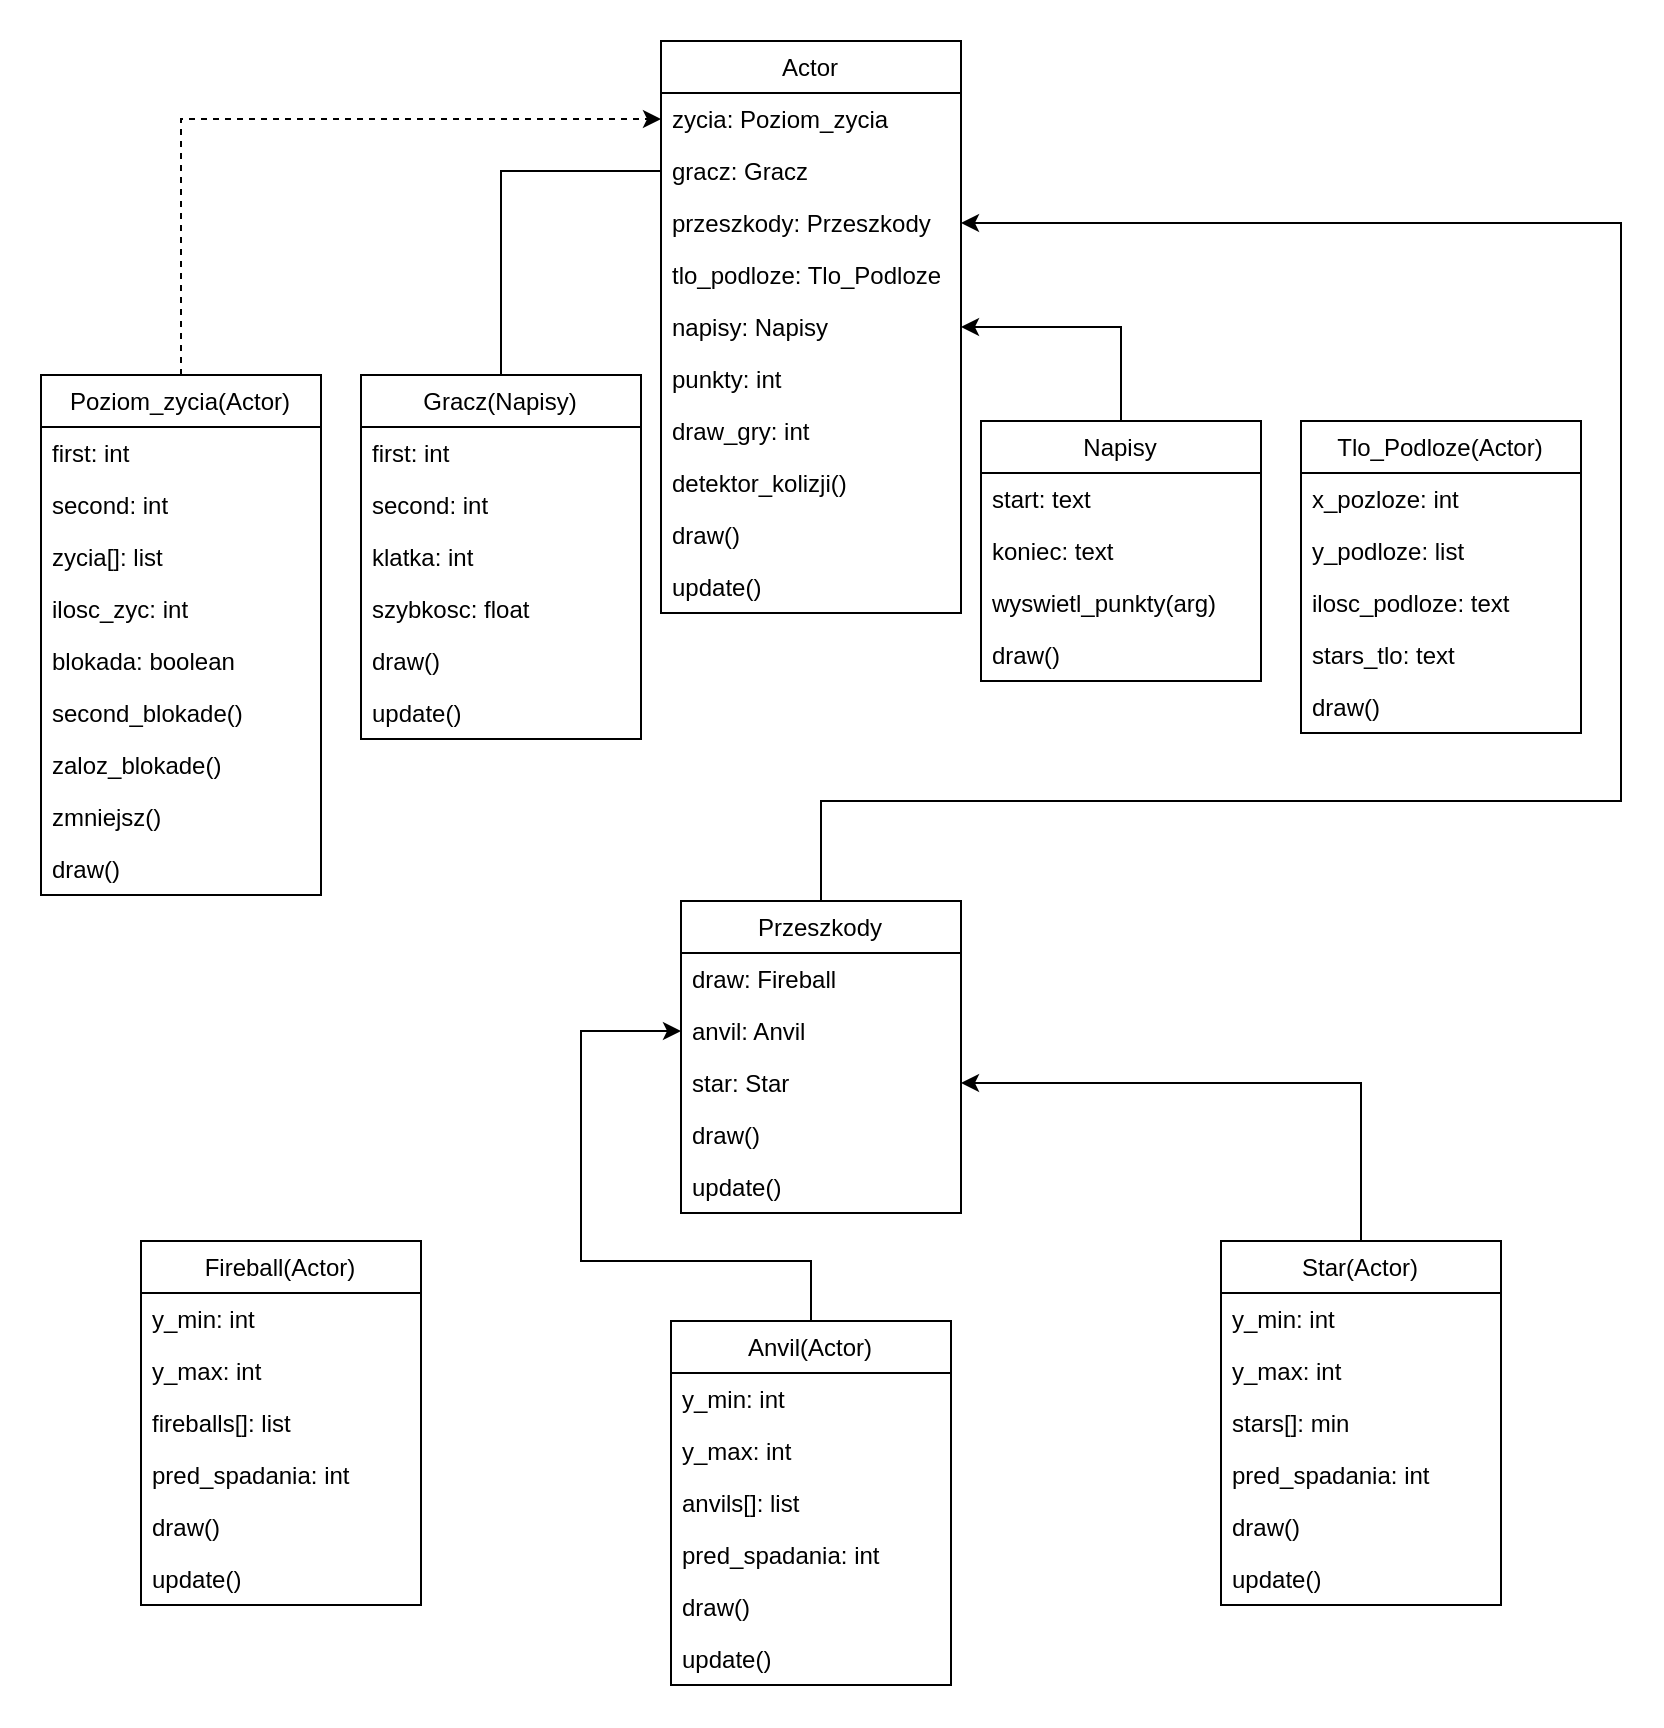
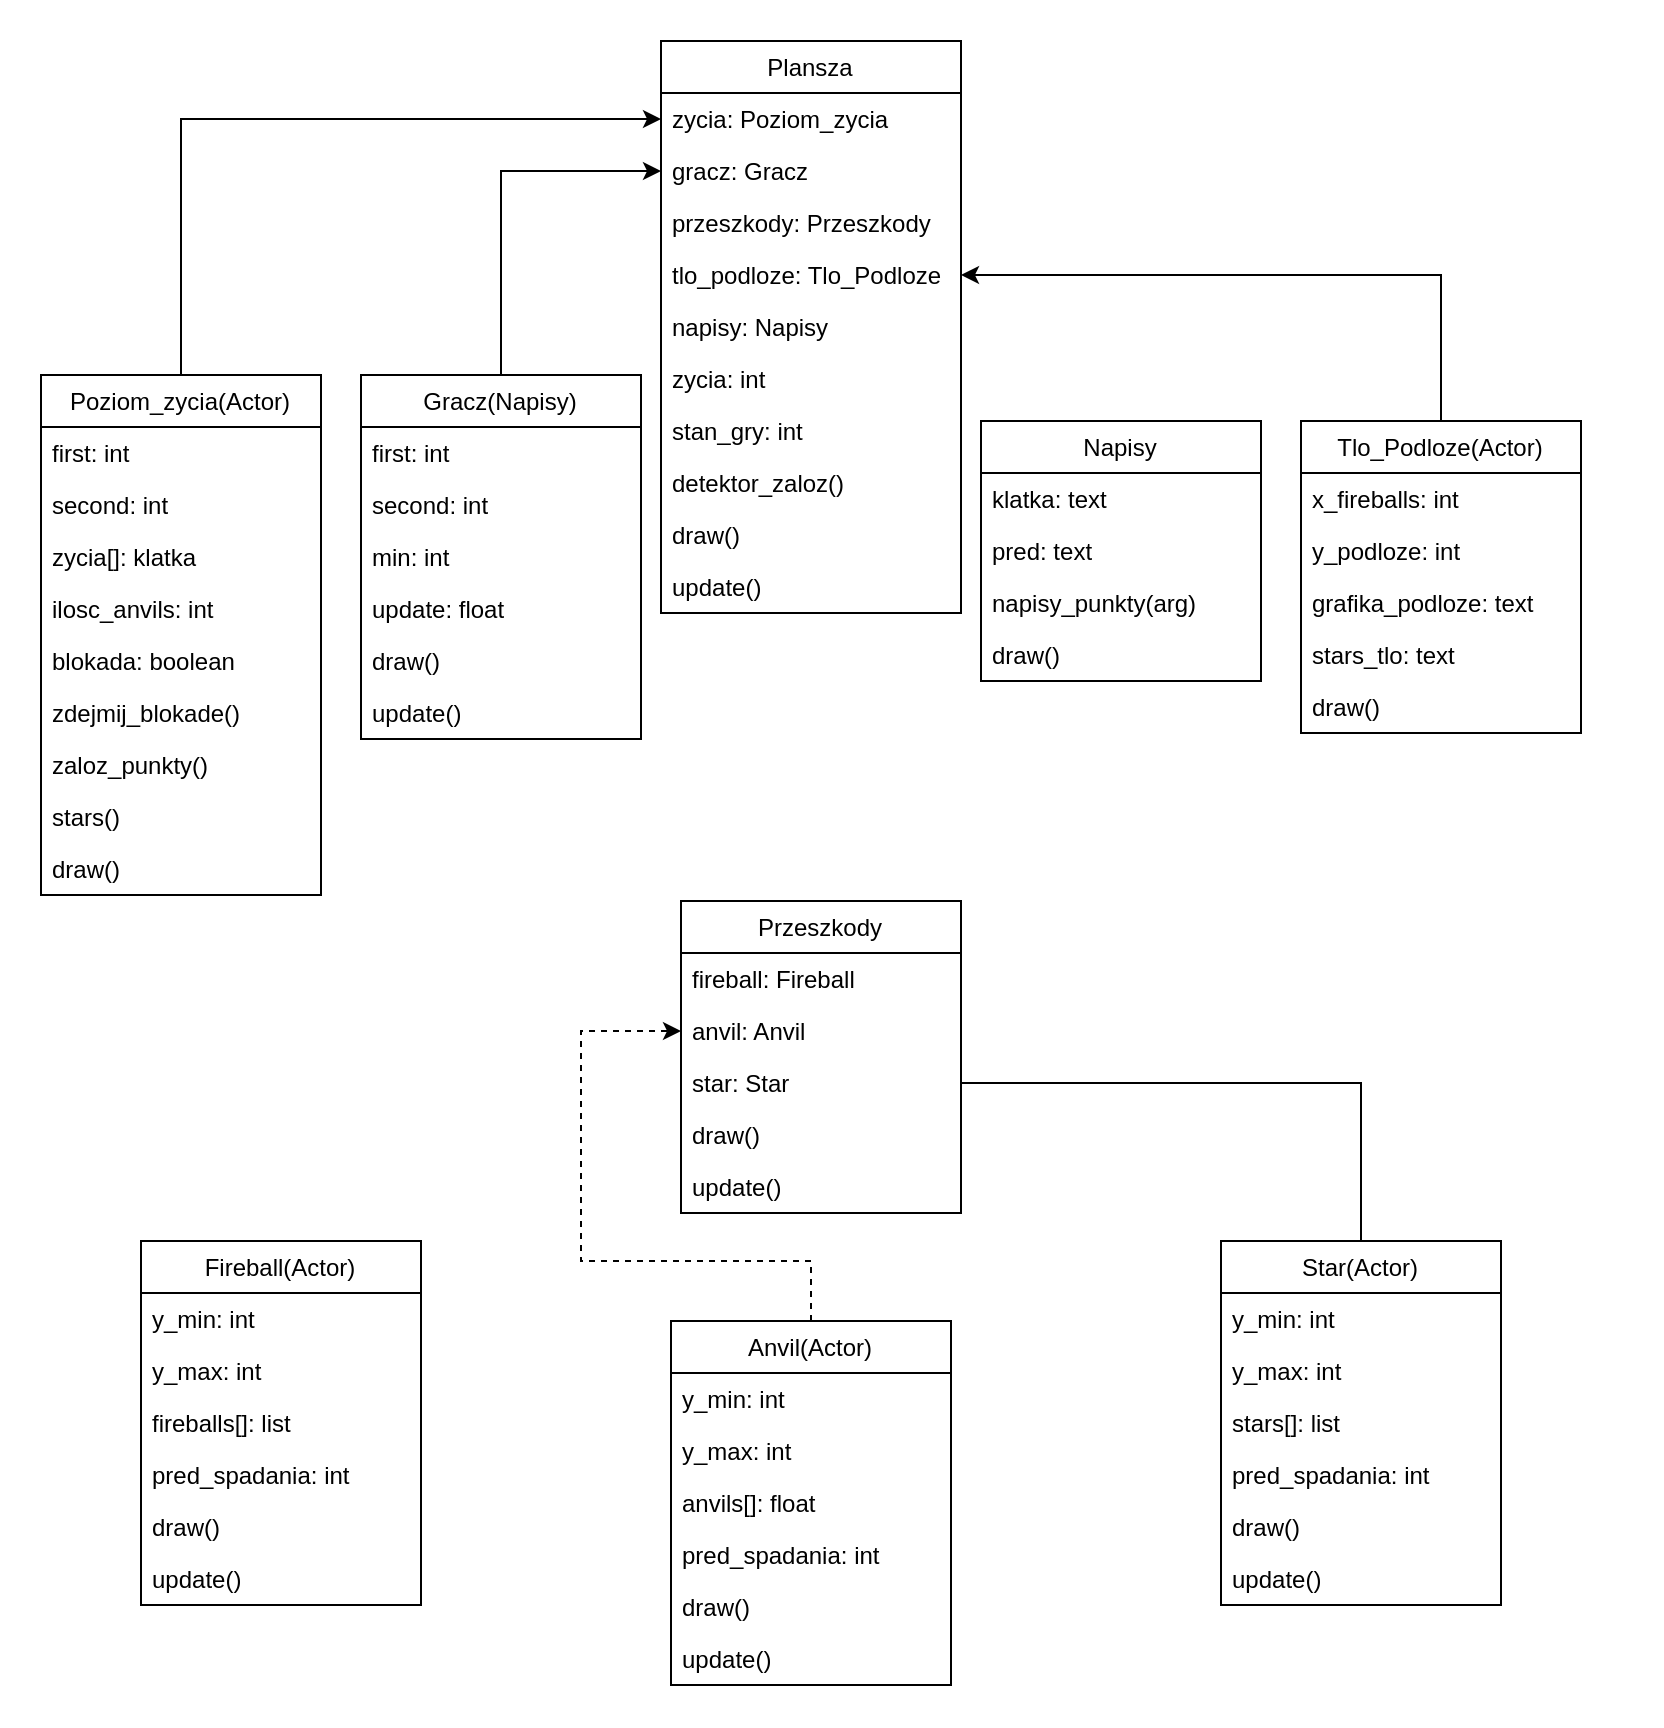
(810, 68) -> (810, 68)
(289, 119) -> (289, 119)
(651, 171) -> (646, 171)
none -> (1279, 275)
(1093, 327) -> none
(737, 380) -> (727, 380)
(750, 432) -> (750, 432)
(784, 484) -> (776, 484)
(1060, 500) -> (1063, 500)
(1394, 500) -> (1401, 500)
(1063, 552) -> (1053, 552)
(1397, 552) -> (1394, 552)
(124, 558) -> (140, 558)
(433, 558) -> (413, 558)
(1120, 604) -> (1110, 604)
(1424, 604) -> (1441, 604)
(130, 610) -> (144, 610)
(463, 610) -> (450, 610)
(1621, 637) -> none
(156, 714) -> (160, 714)
(147, 766) -> (143, 766)
(116, 818) -> (99, 818)
(770, 980) -> (788, 980)
(976, 1083) -> (970, 1083)
(581, 1249) -> (581, 1249)
(1303, 1424) -> (1307, 1424)
(757, 1504) -> (767, 1504)
